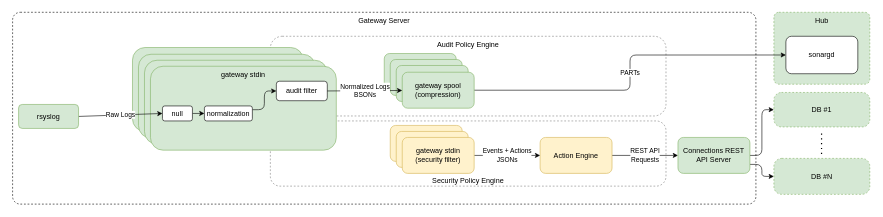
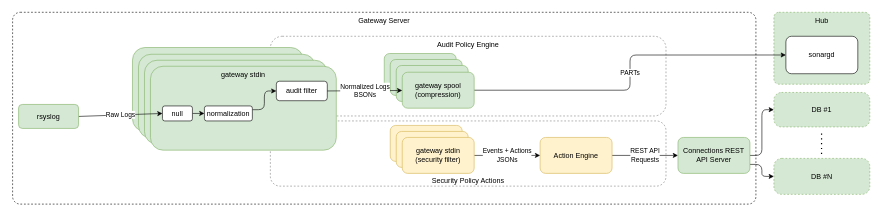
(468, 180) -> (468, 180)
